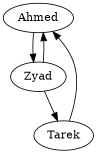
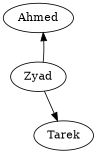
(33, 43) -> none
(77, 77) -> none
